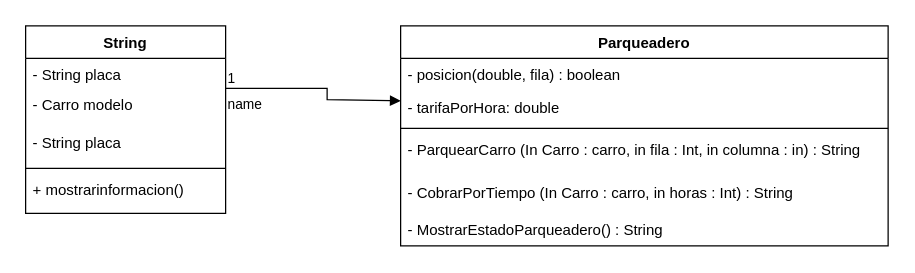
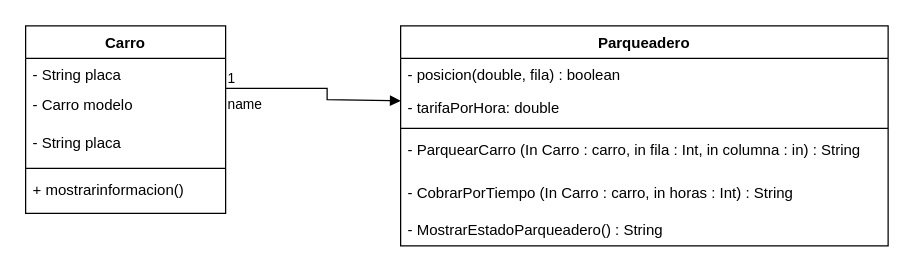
(126, 43) -> (126, 43)
